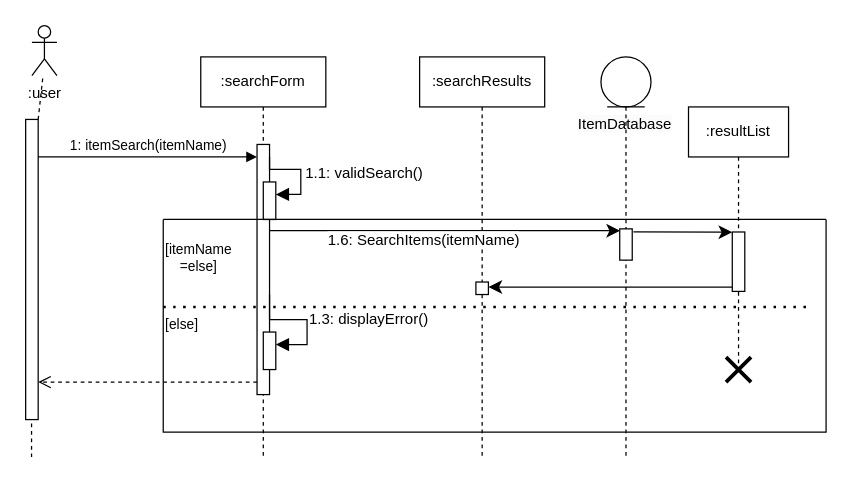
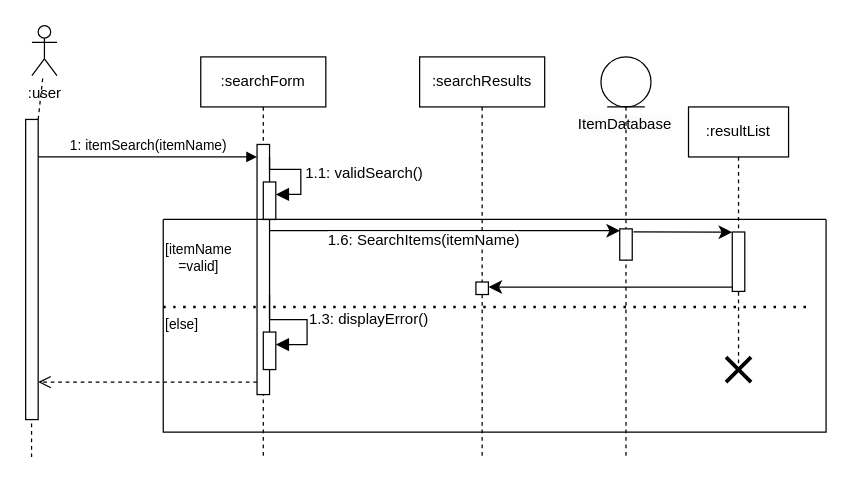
(201, 259) -> (201, 259)
